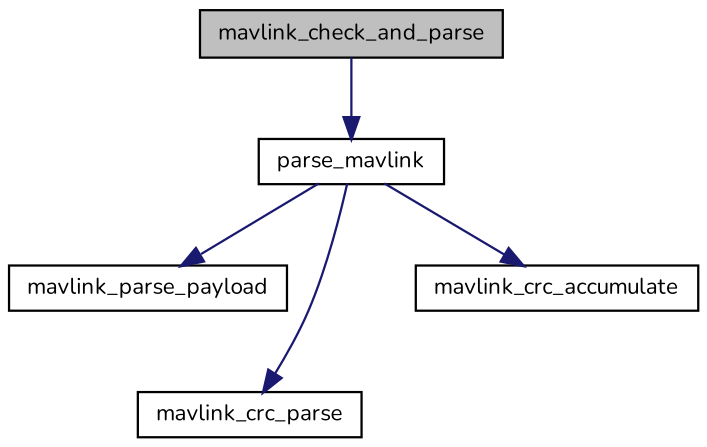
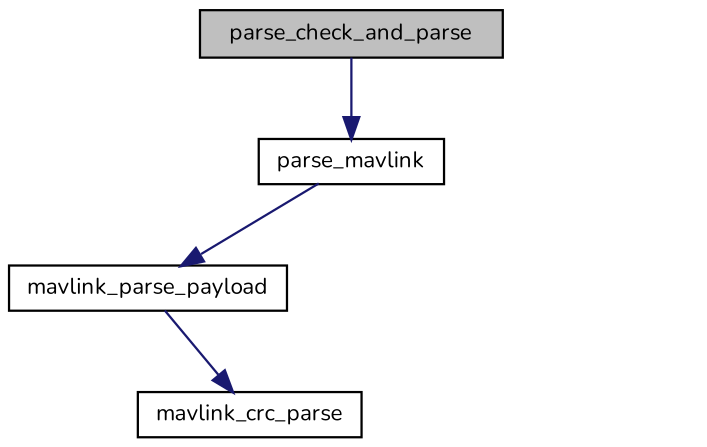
(351, 34) -> (351, 34)
(320, 282) -> (192, 343)
(557, 288) -> none
